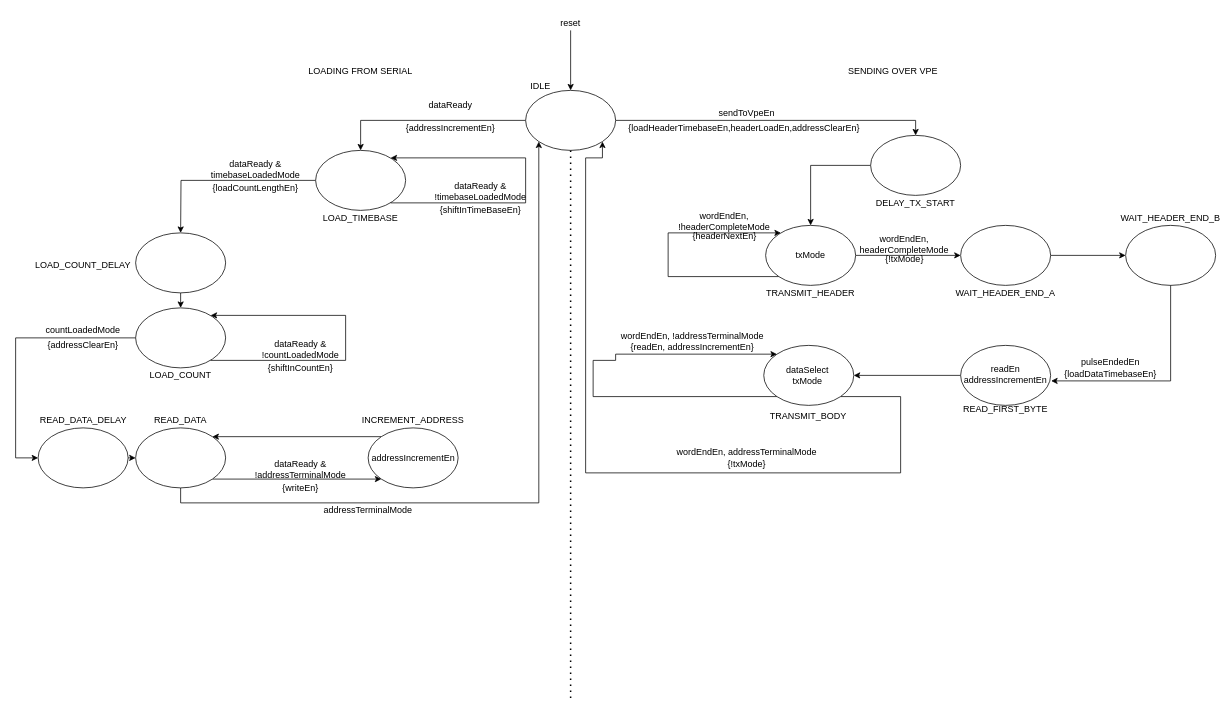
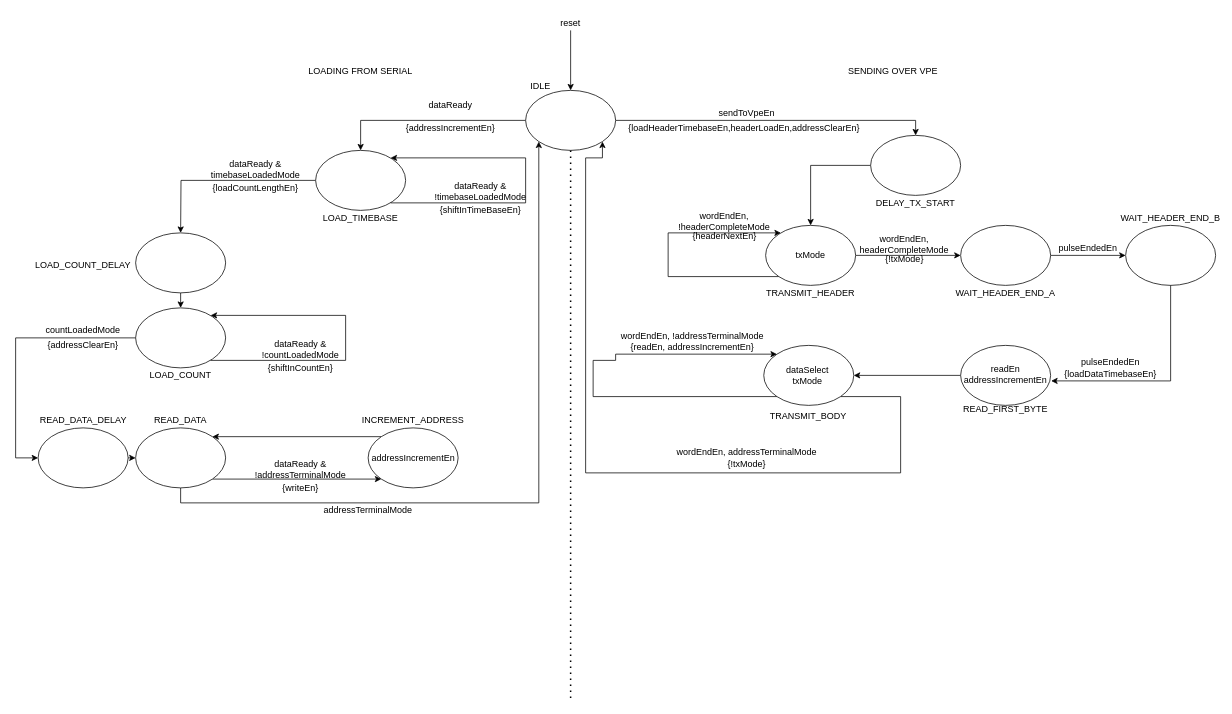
none -> (1088, 248)
